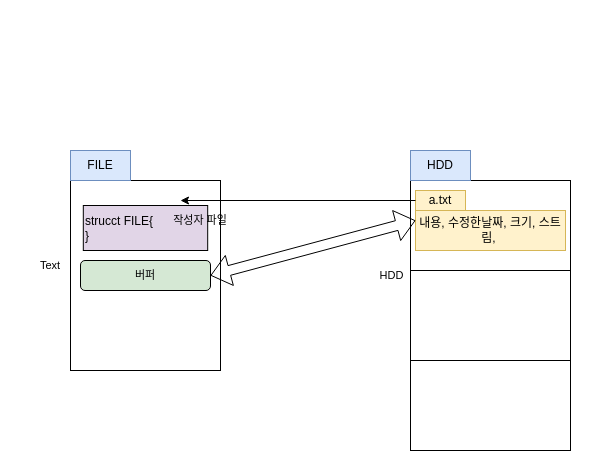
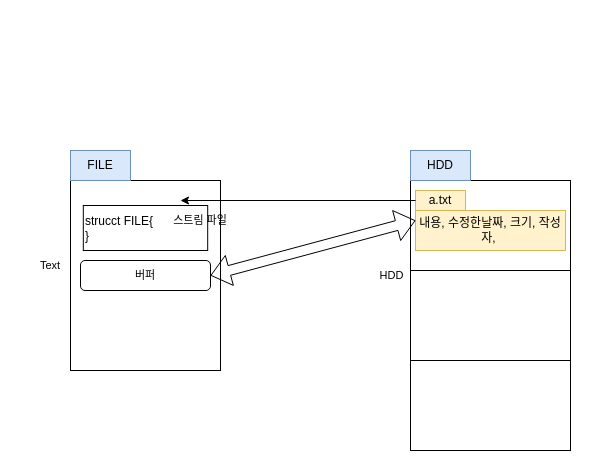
(201, 221) -> (201, 221)
(146, 228) -> (146, 228)
(491, 231) -> (491, 231)
(146, 276) -> (146, 276)
